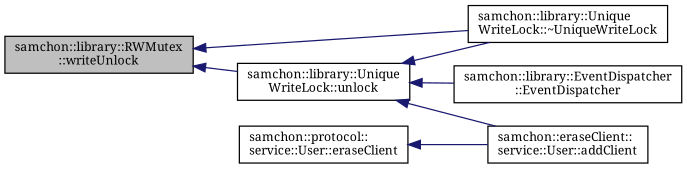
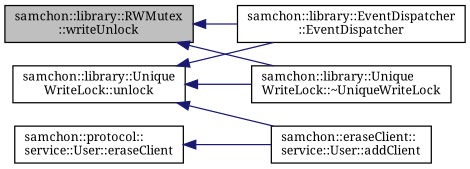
(221, 70) -> (221, 24)
